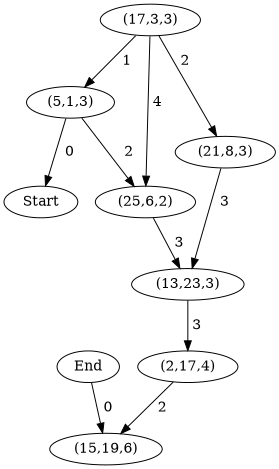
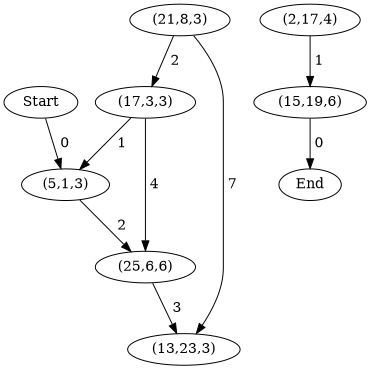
(185, 82) -> (165, 57)
(57, 147) -> (52, 139)
(145, 202) -> (145, 267)
(222, 202) -> (230, 185)
(188, 321) -> none
(96, 403) -> (310, 139)
(160, 408) -> (317, 61)
